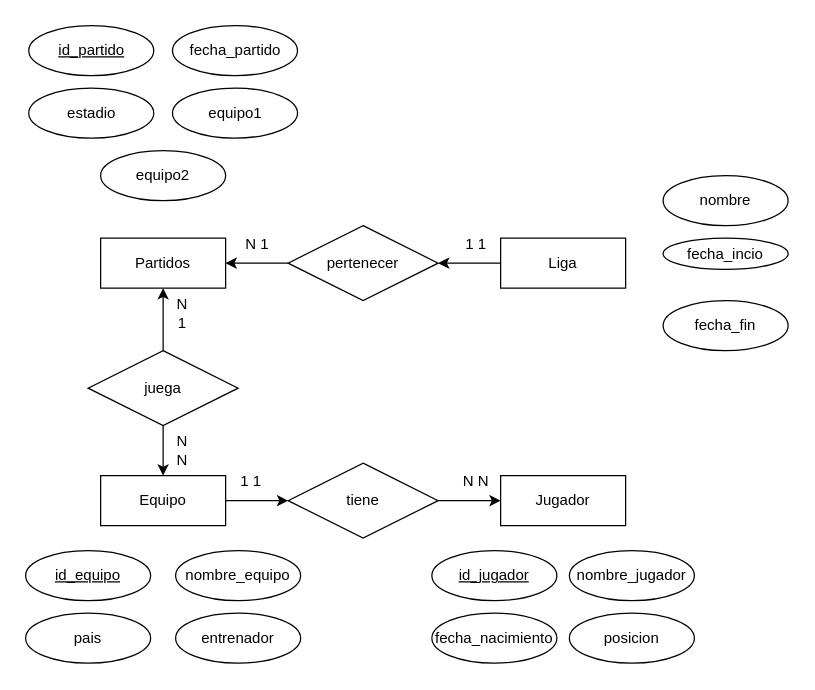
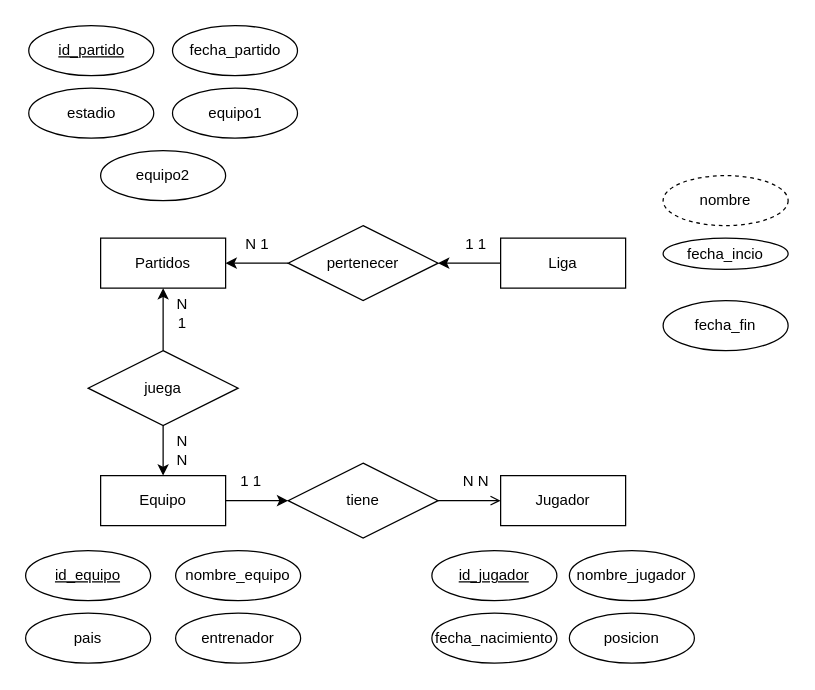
(726, 201) -> (726, 201)
(491, 501) -> (493, 501)
